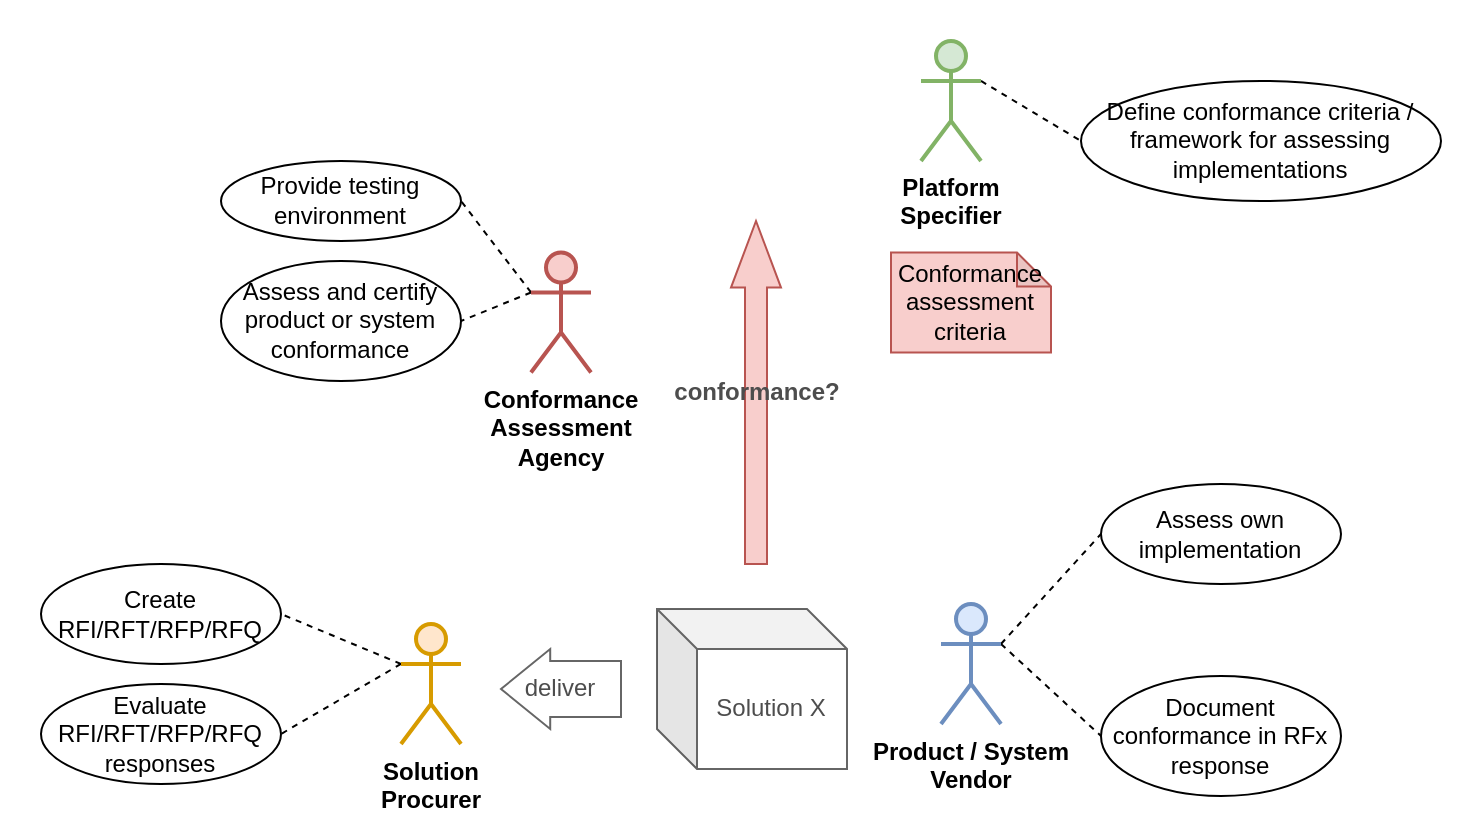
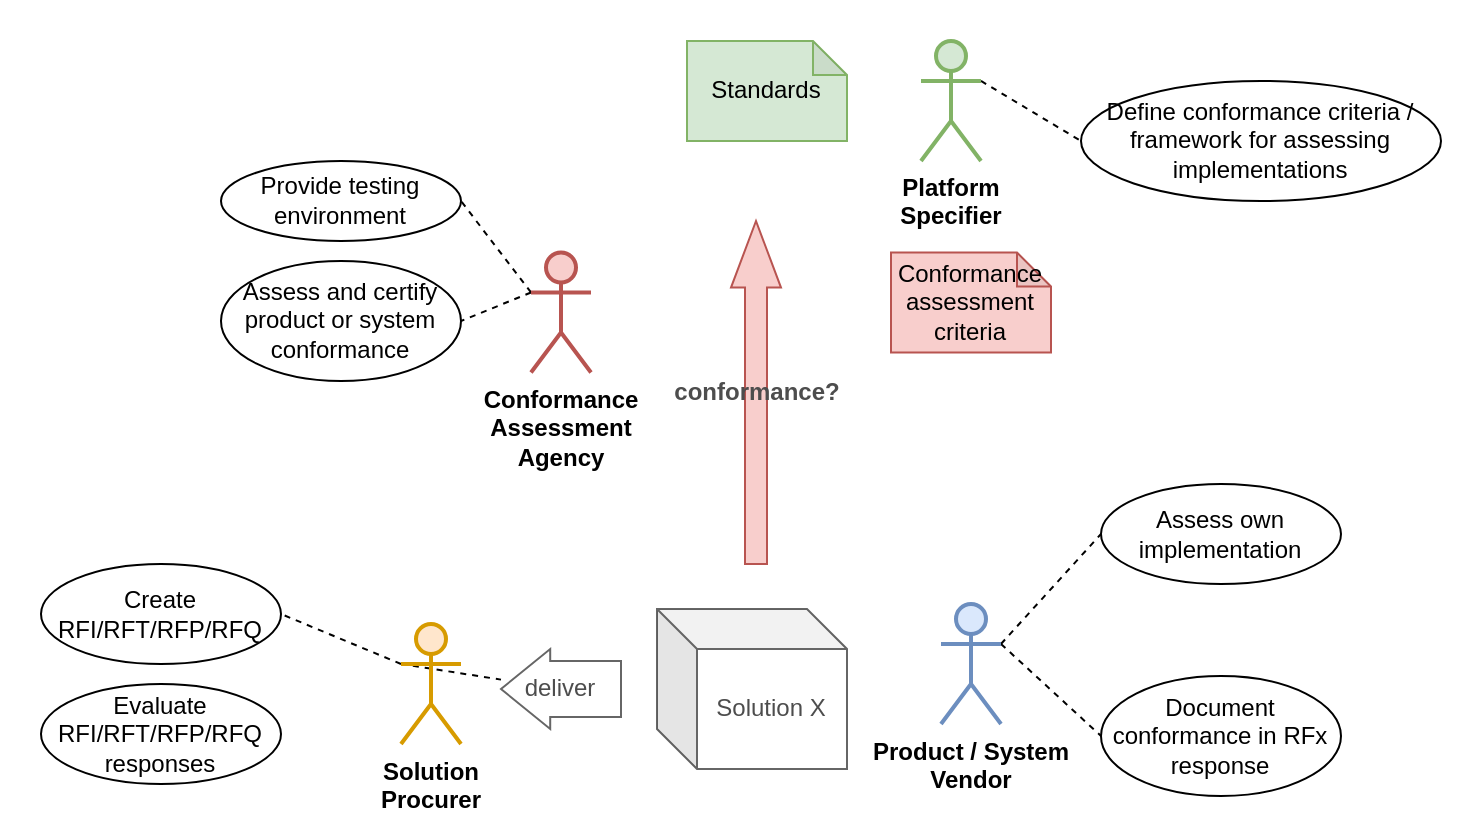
none -> (767, 91)
(340, 699) -> (467, 674)
